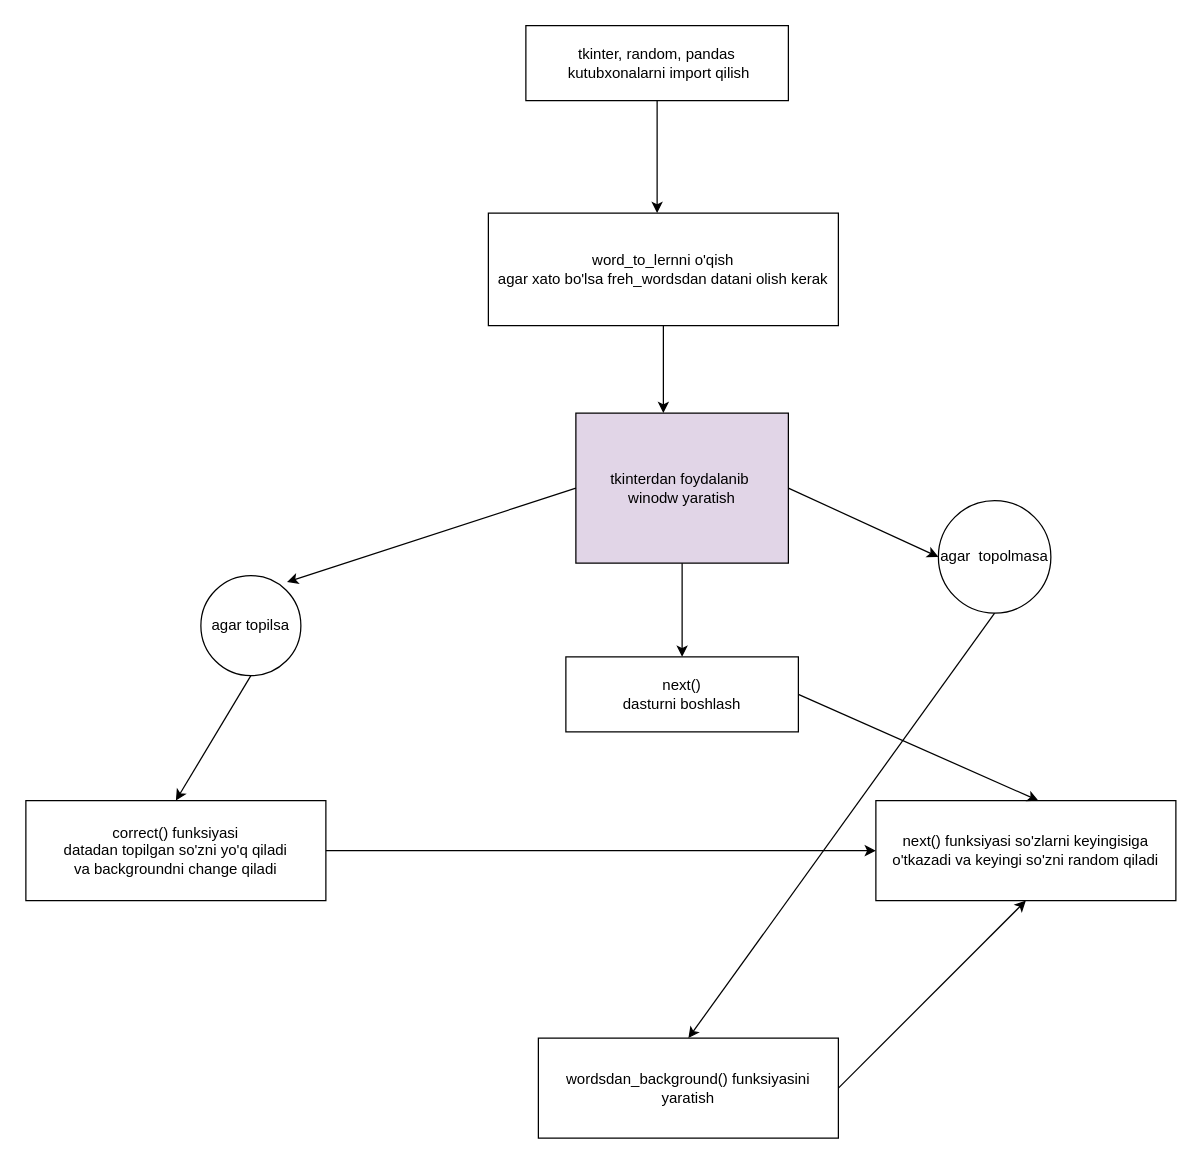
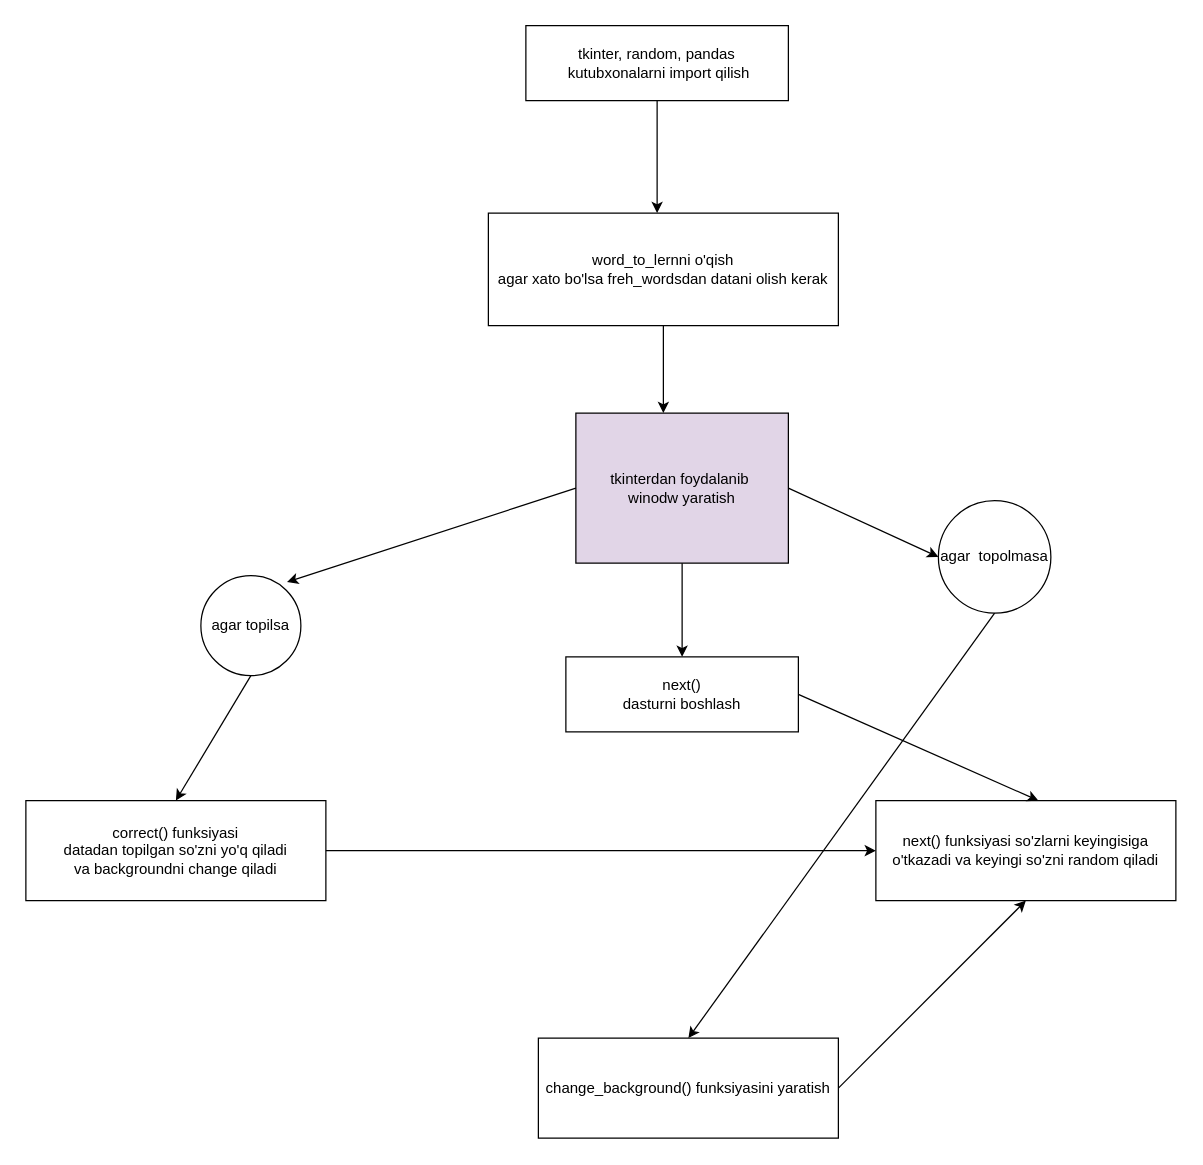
(688, 1088) -> (688, 1088)
